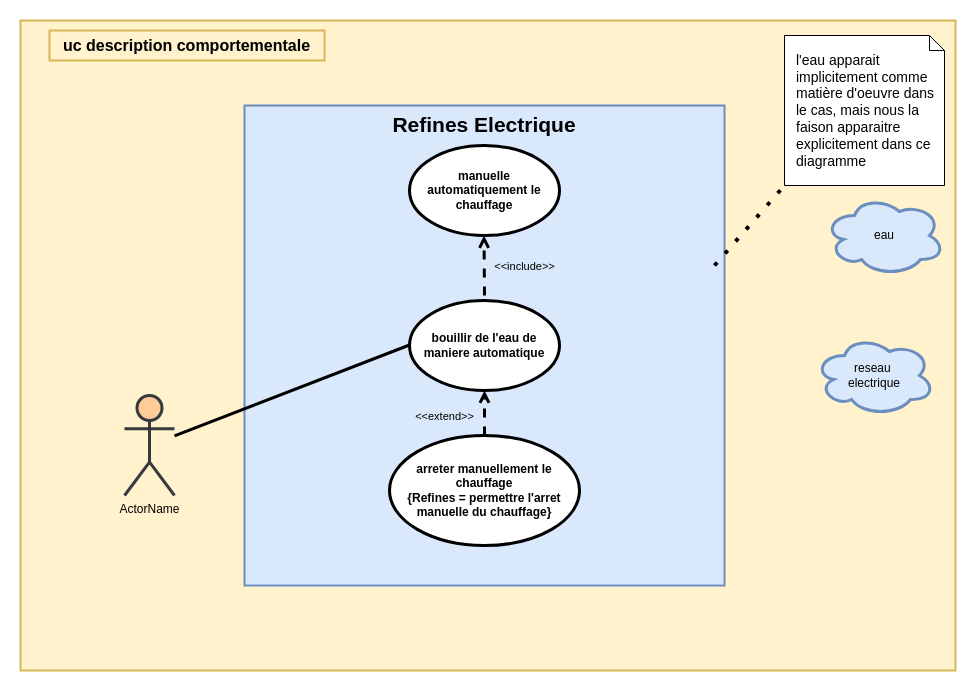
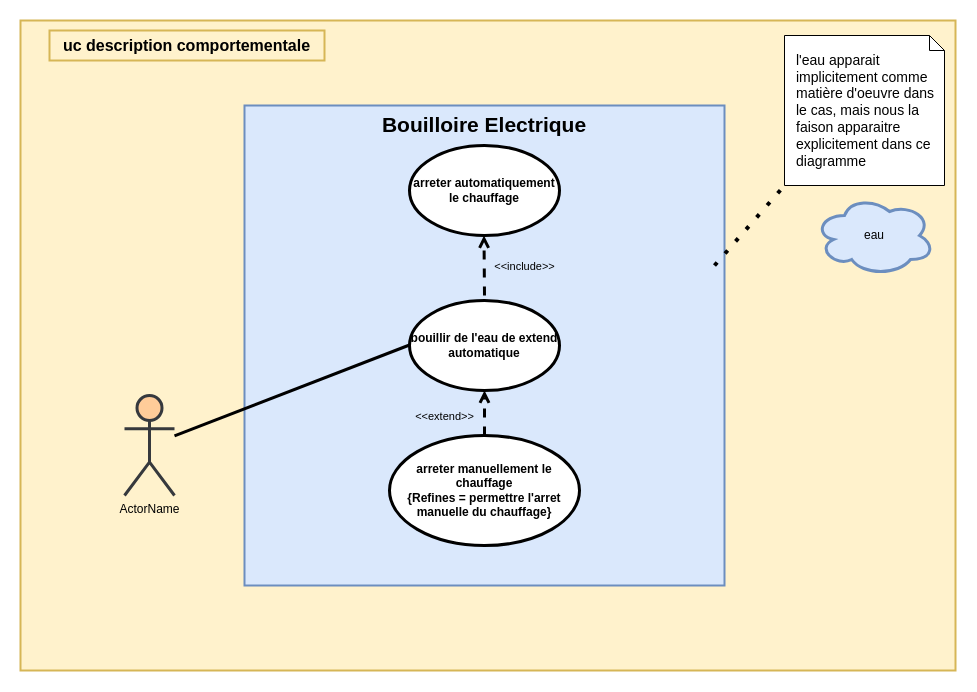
(485, 120) -> (485, 120)
(485, 191) -> (485, 191)
(885, 236) -> (875, 236)
(485, 346) -> (485, 346)
(875, 376) -> none
